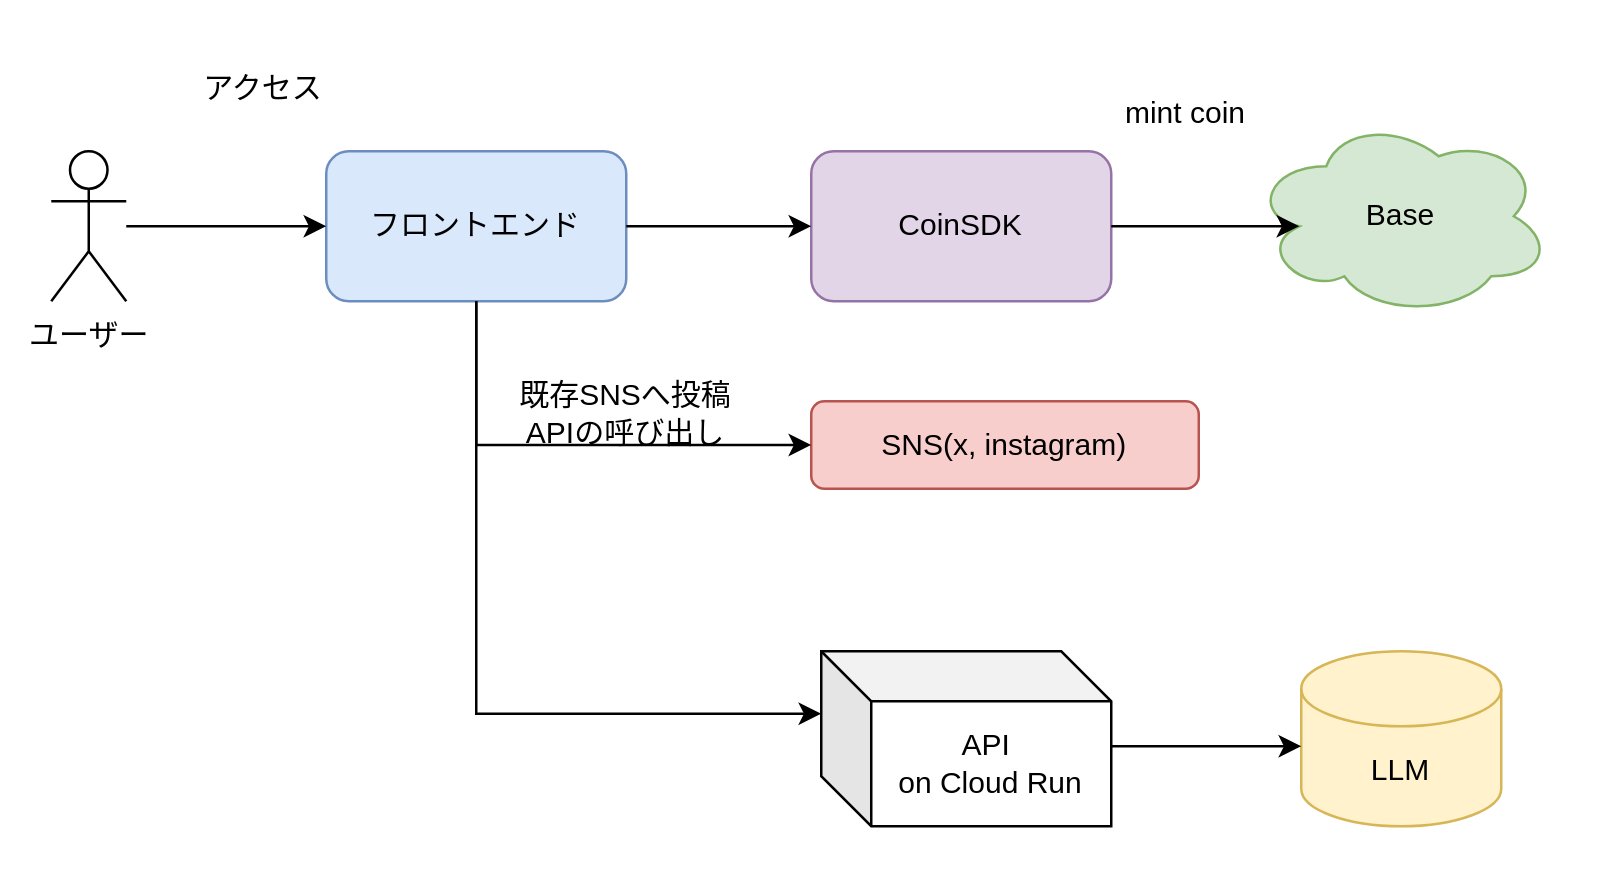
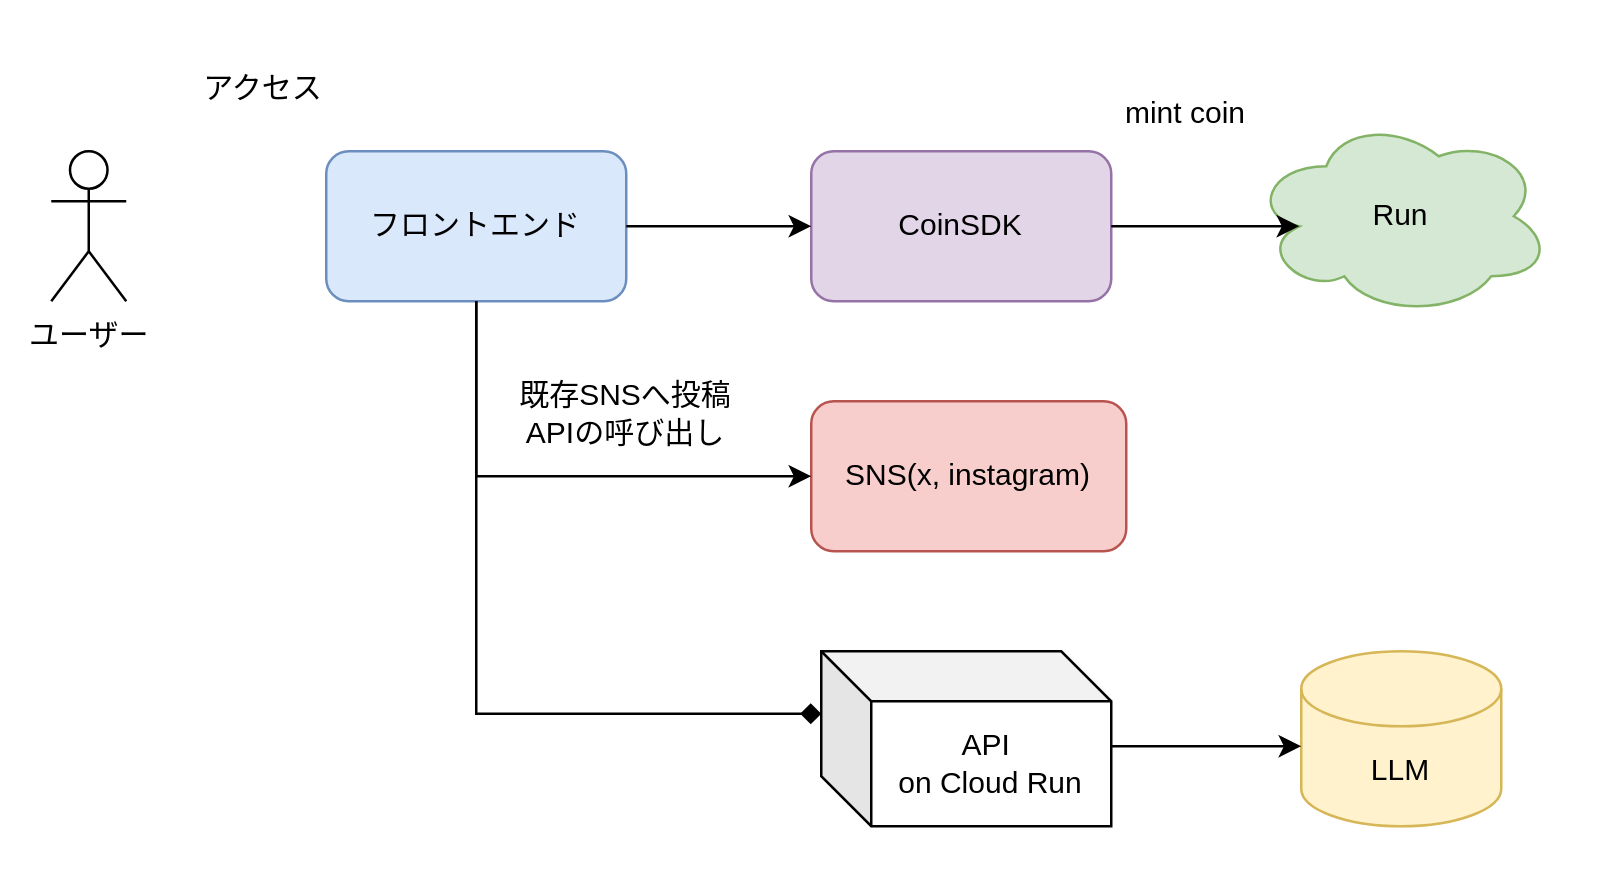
(1401, 216) -> (1401, 216)
(218, 226) -> none
(1005, 445) -> (969, 476)
(802, 714) -> (801, 714)
